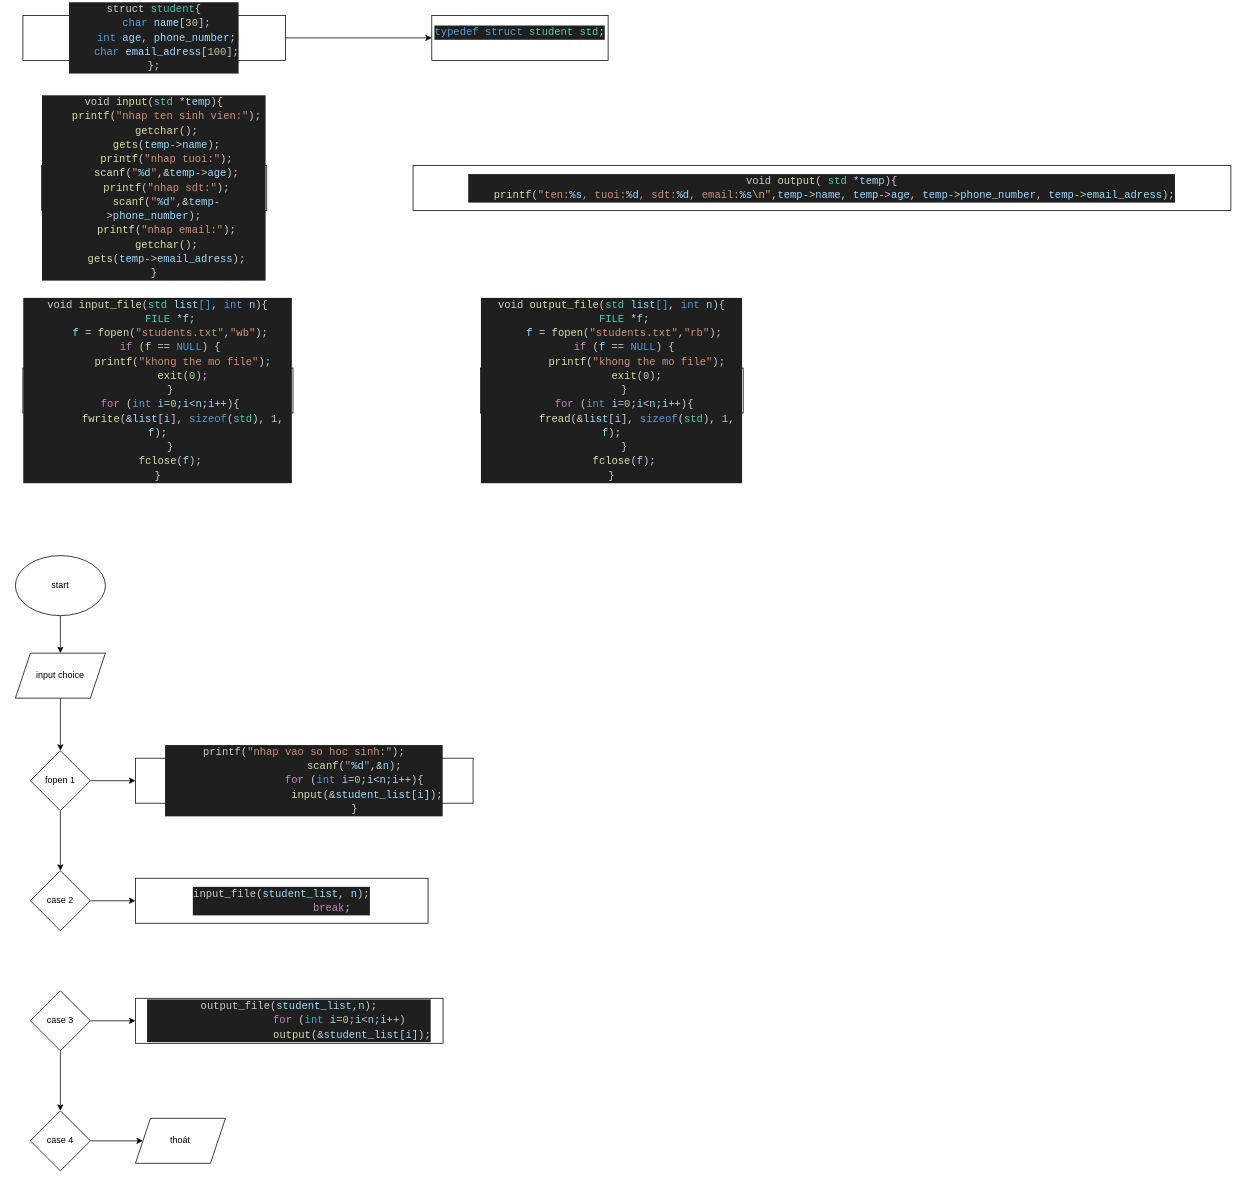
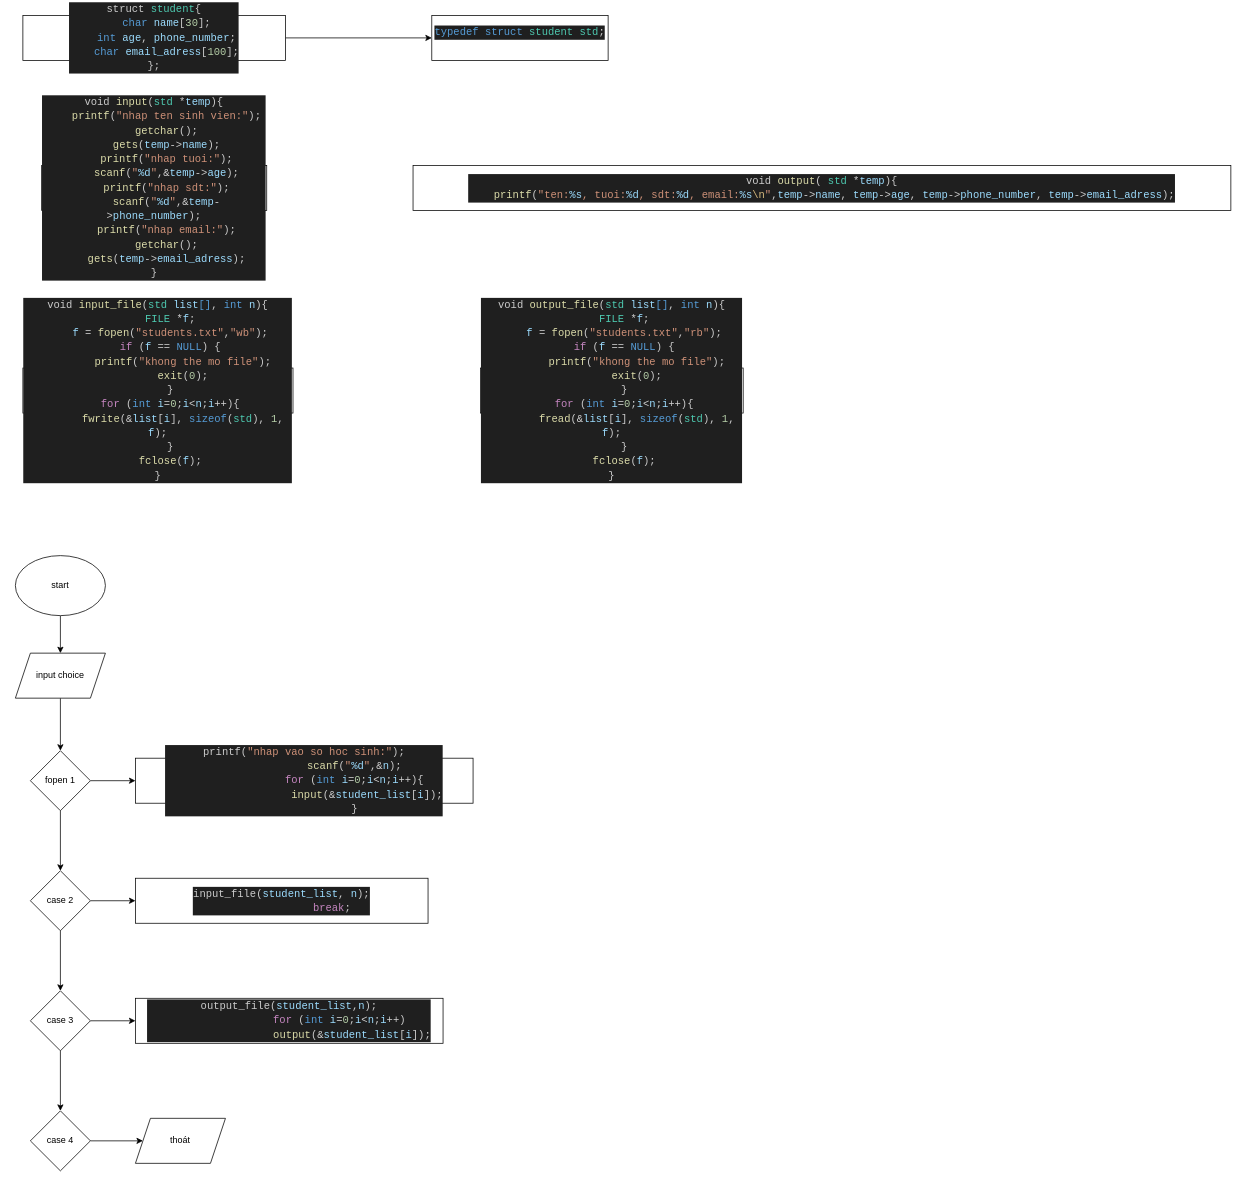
none -> (60, 957)
